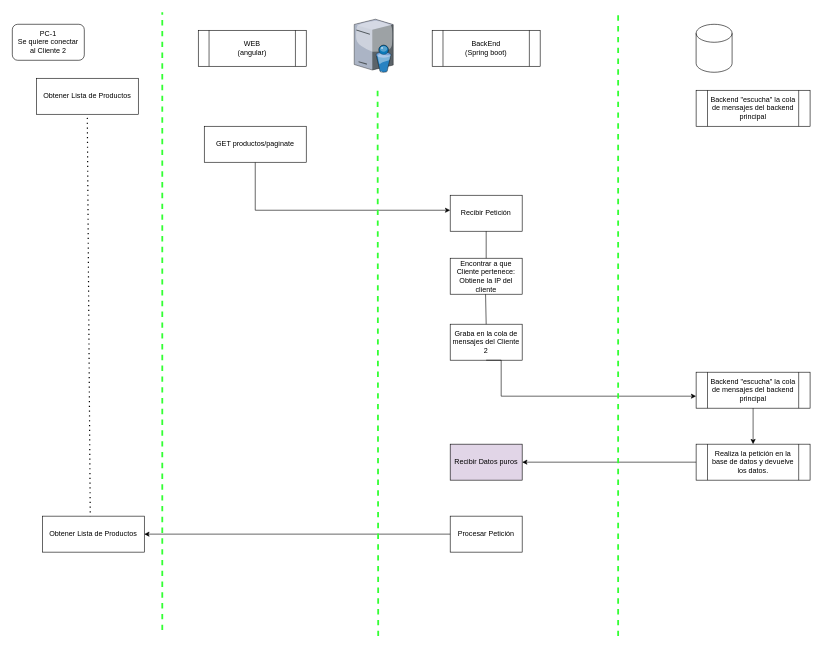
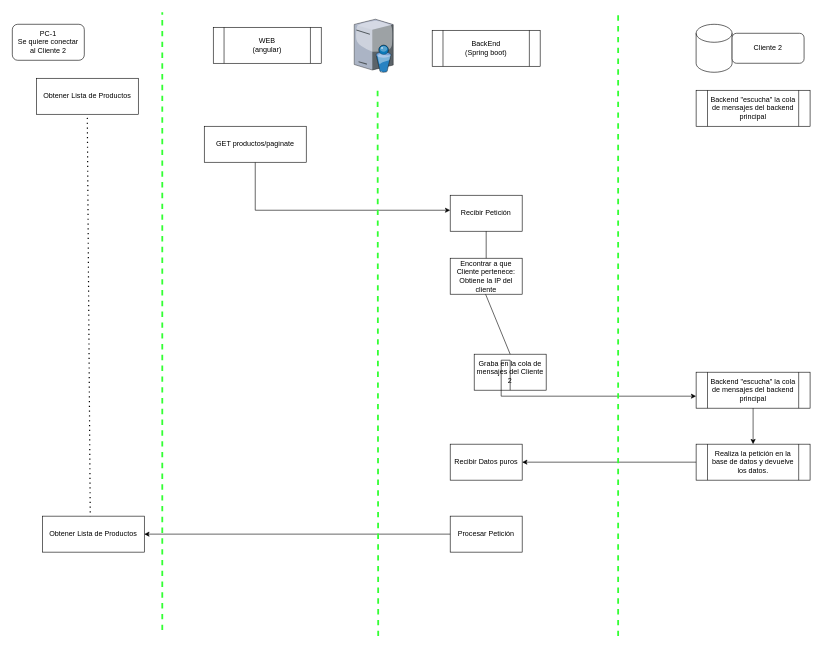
(252, 48) -> (267, 45)
none -> (768, 48)
(486, 342) -> (510, 372)
(486, 462) -> (486, 462)
